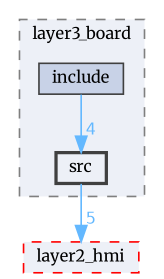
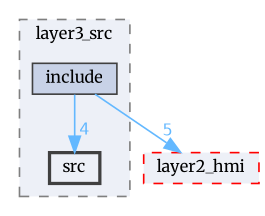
(82, 35) -> (75, 35)
(81, 207) -> (140, 125)
